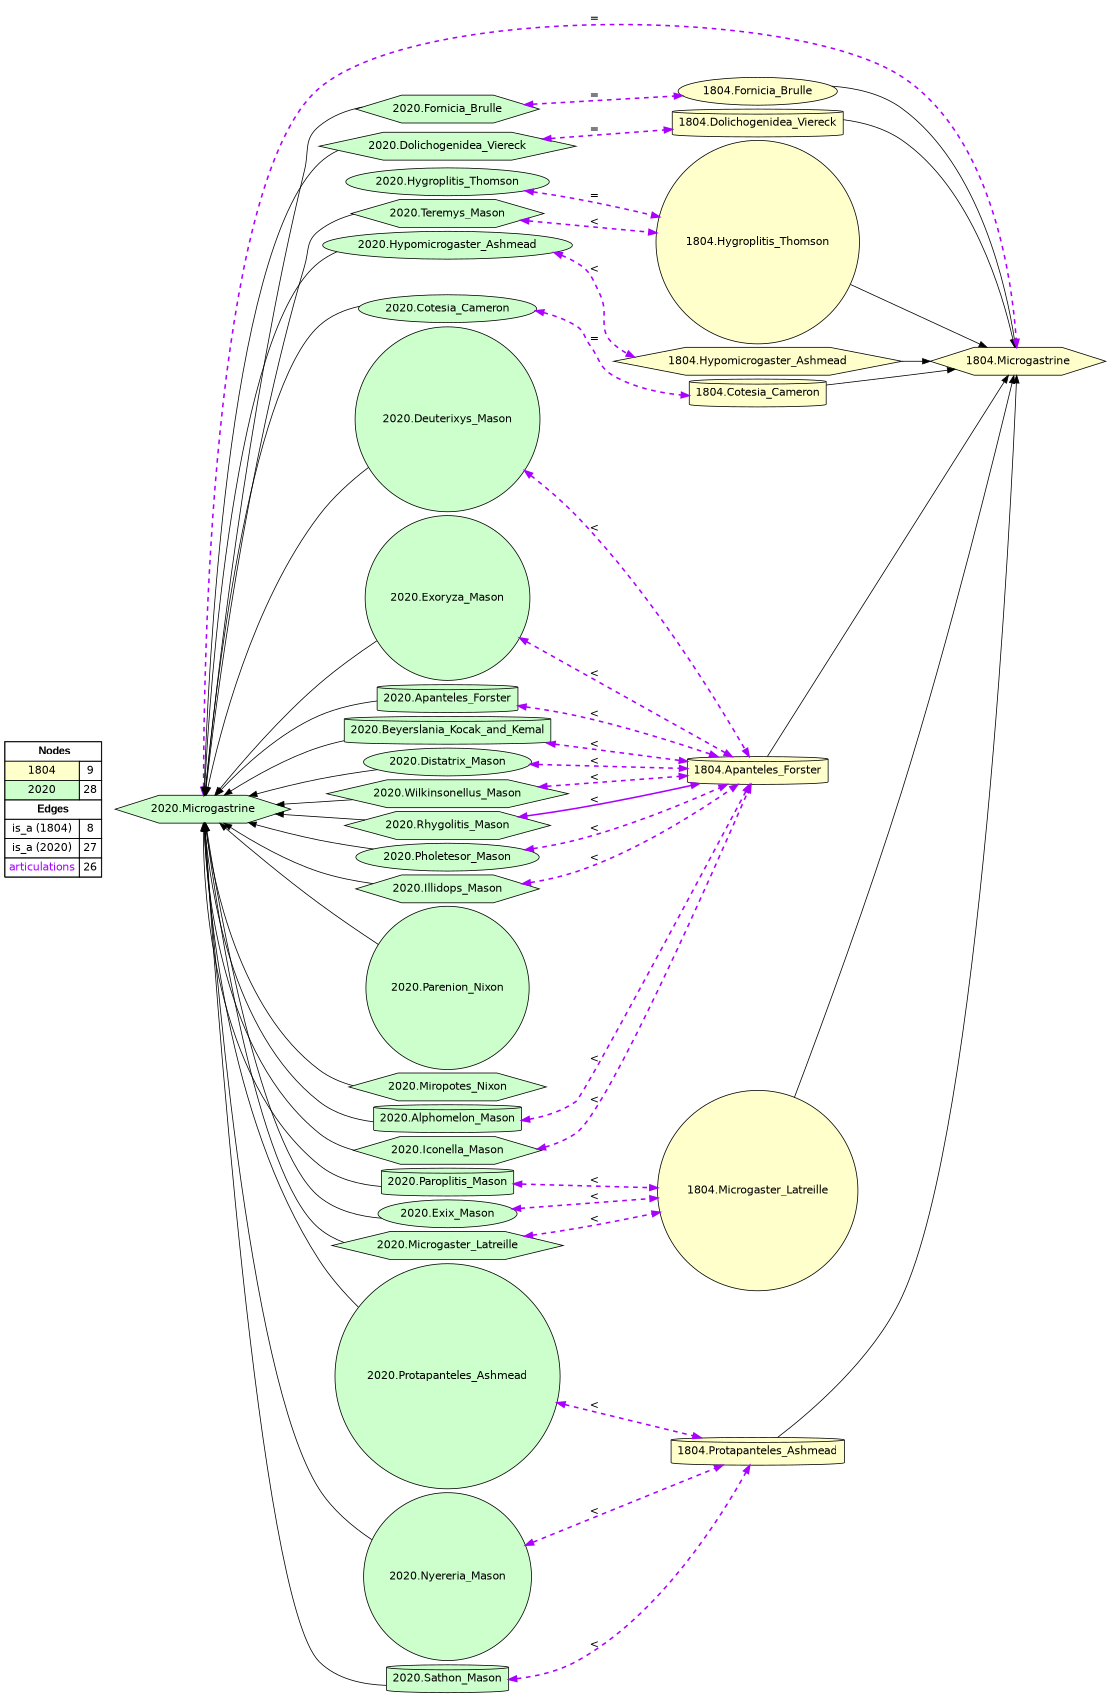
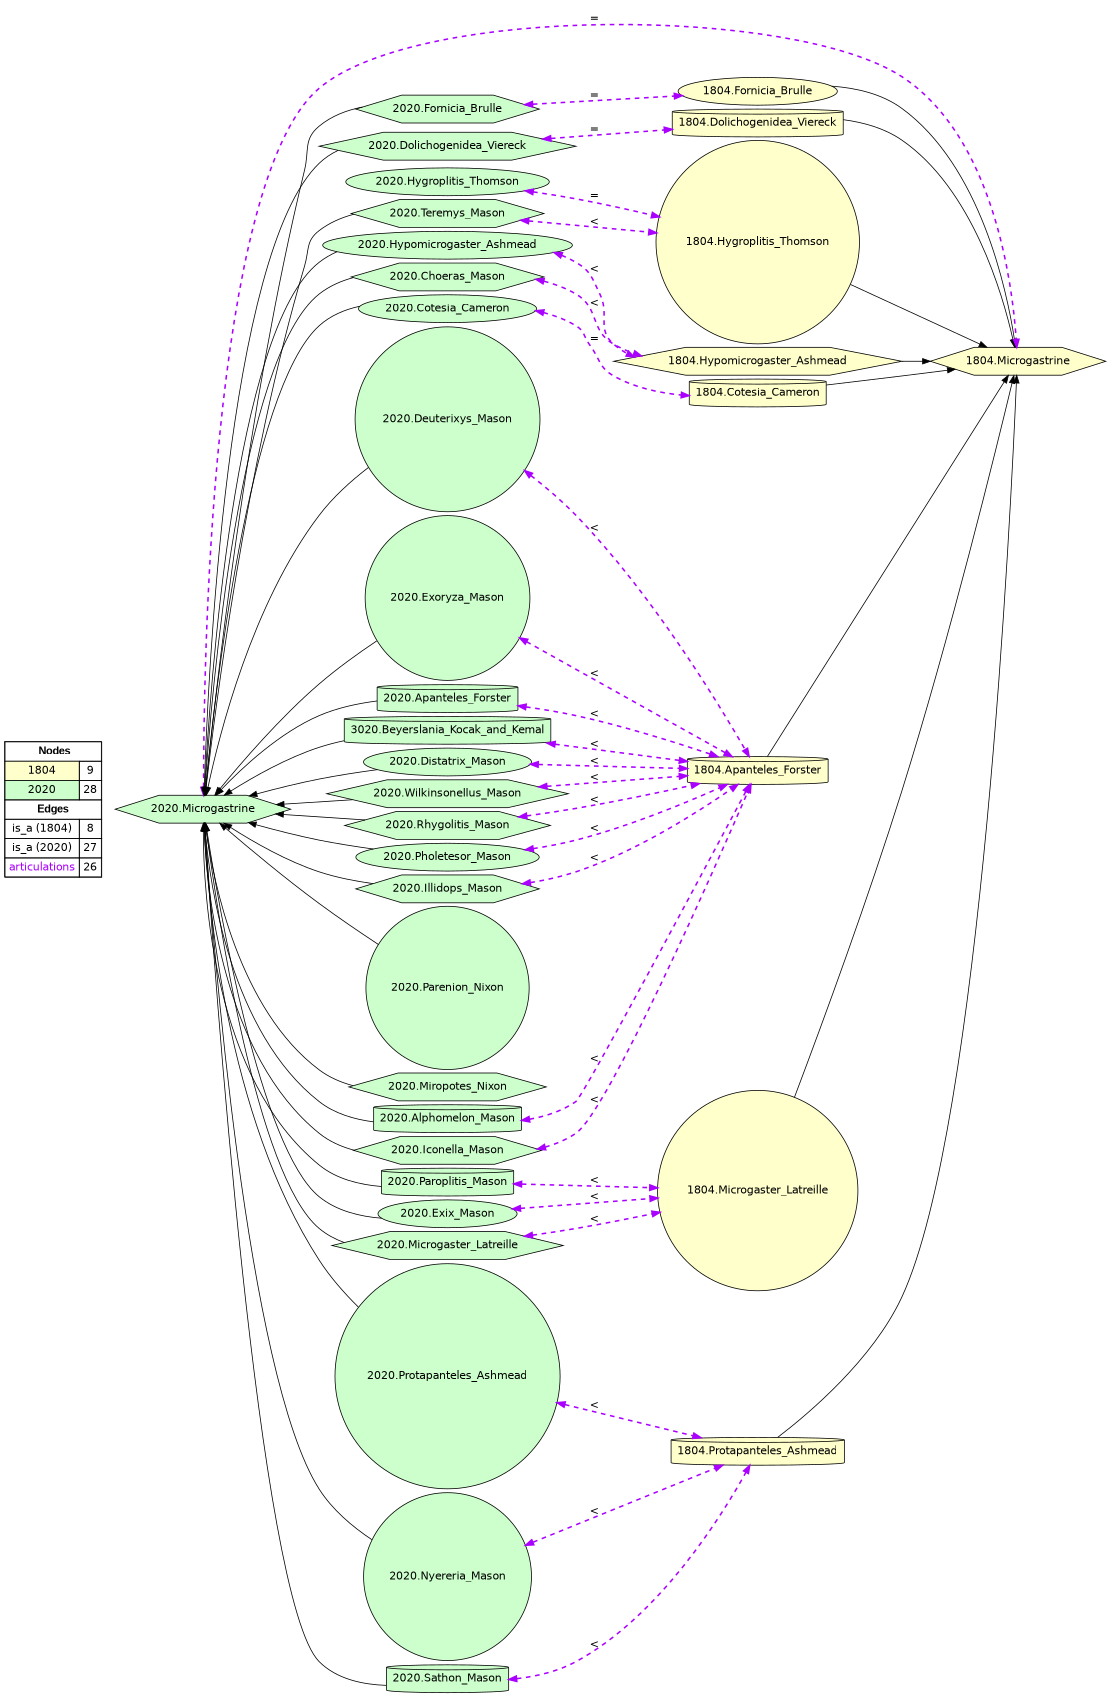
none -> (448, 277)
(448, 730) -> (448, 730)
(609, 802) -> (609, 802)
